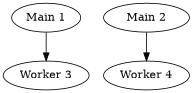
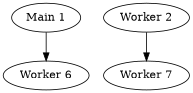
(147, 18) -> (147, 18)
(46, 75) -> (46, 75)
(147, 75) -> (147, 75)
